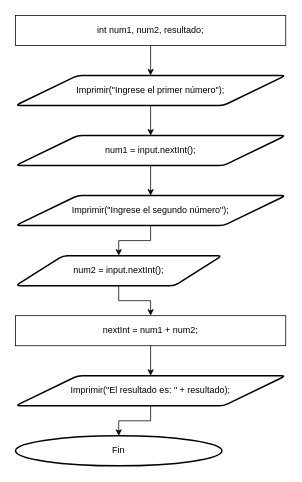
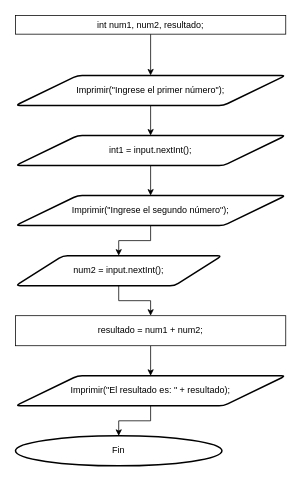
(150, 30) -> (150, 25)
(150, 150) -> (150, 150)
(150, 330) -> (150, 330)
